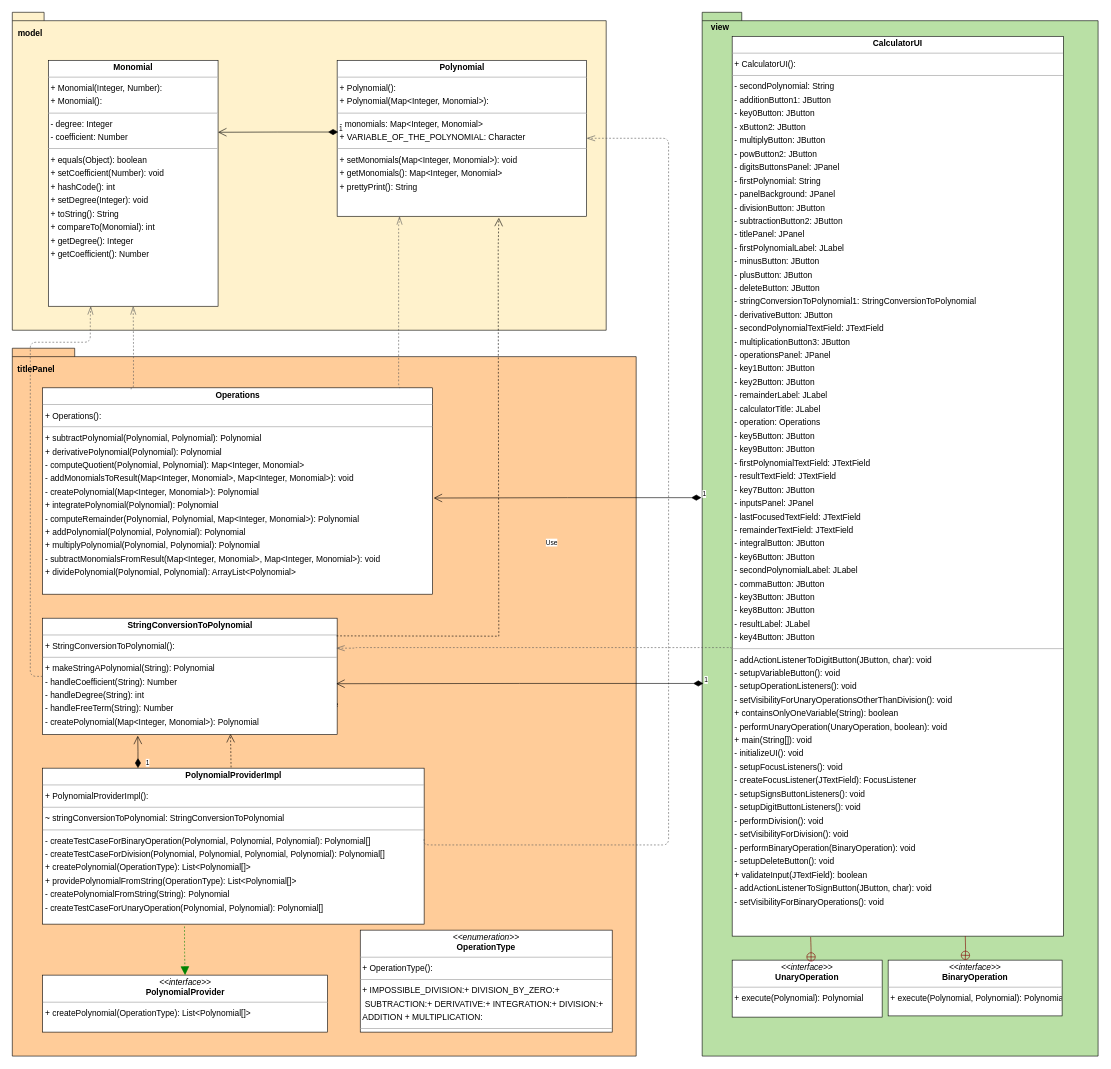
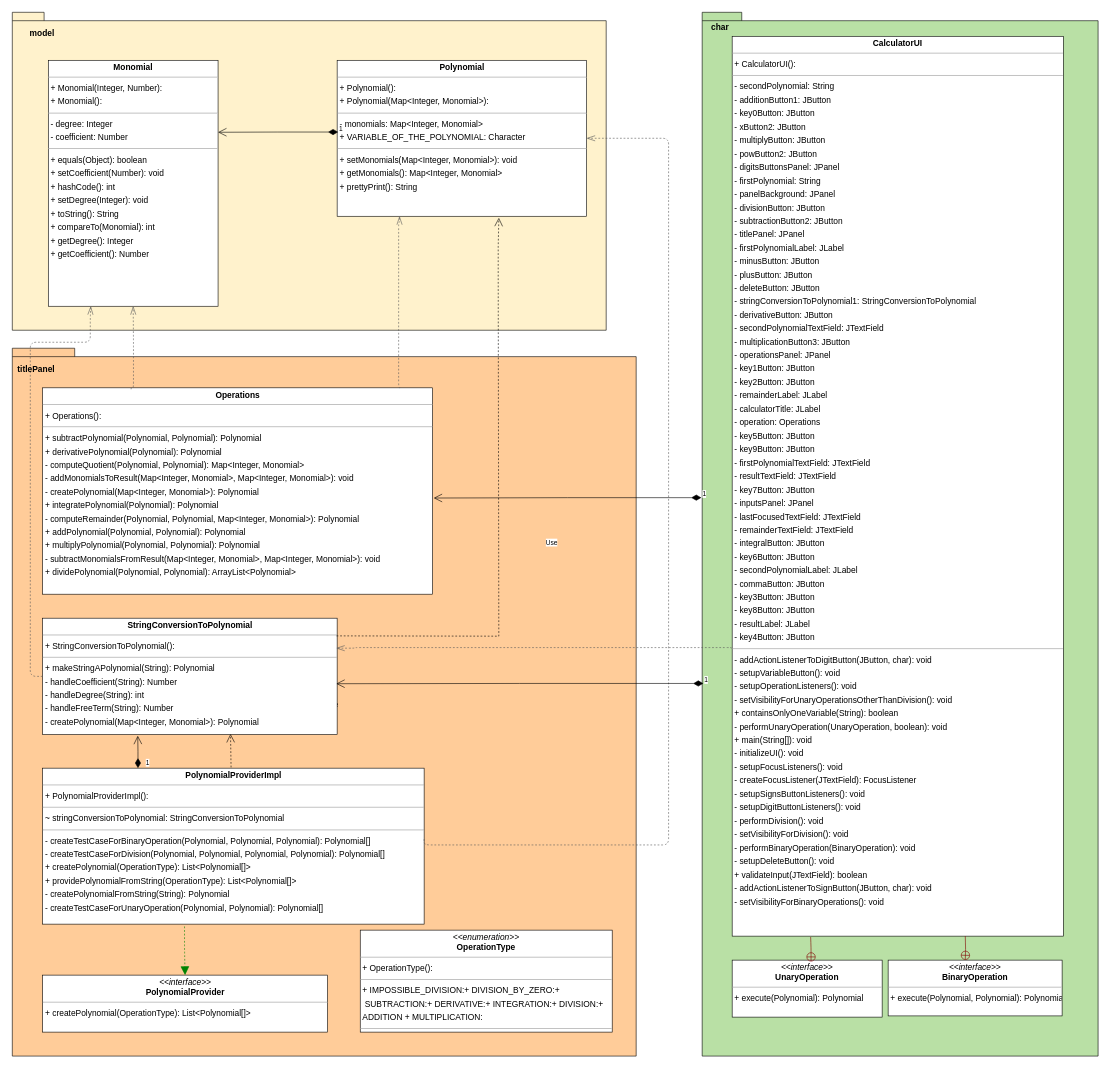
(720, 27) -> (720, 27)
(30, 33) -> (42, 33)
